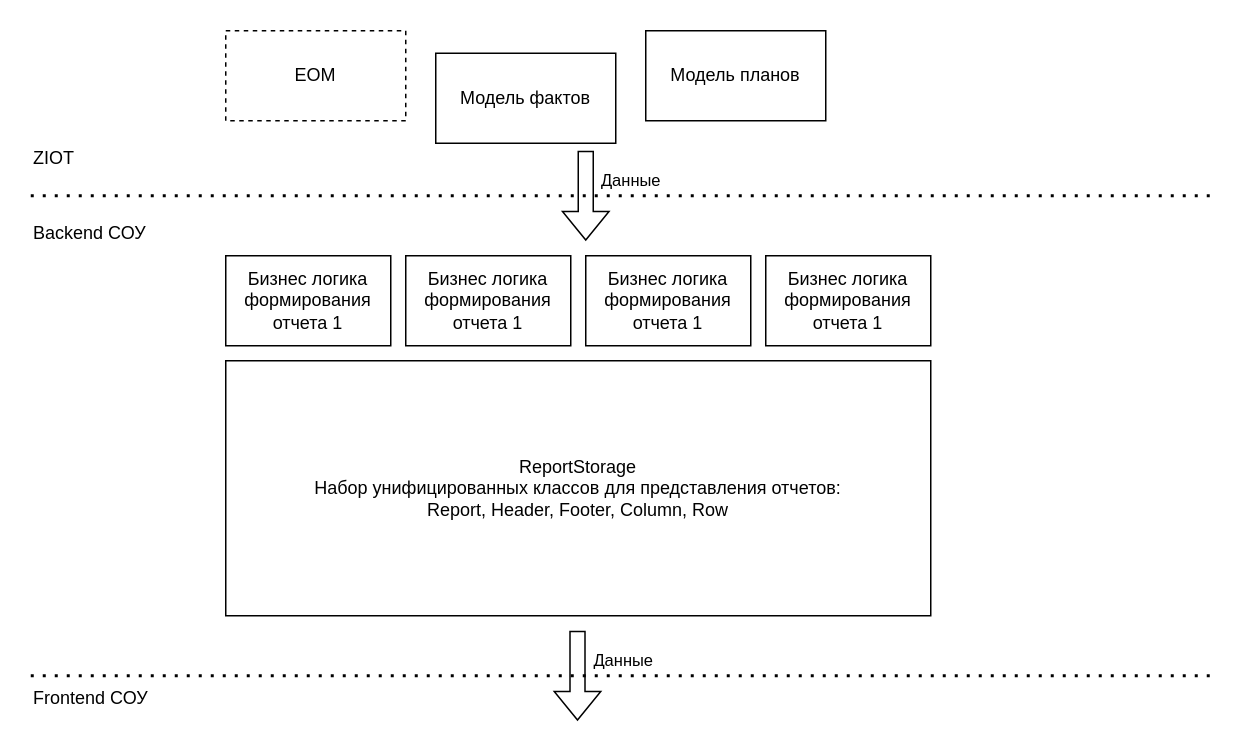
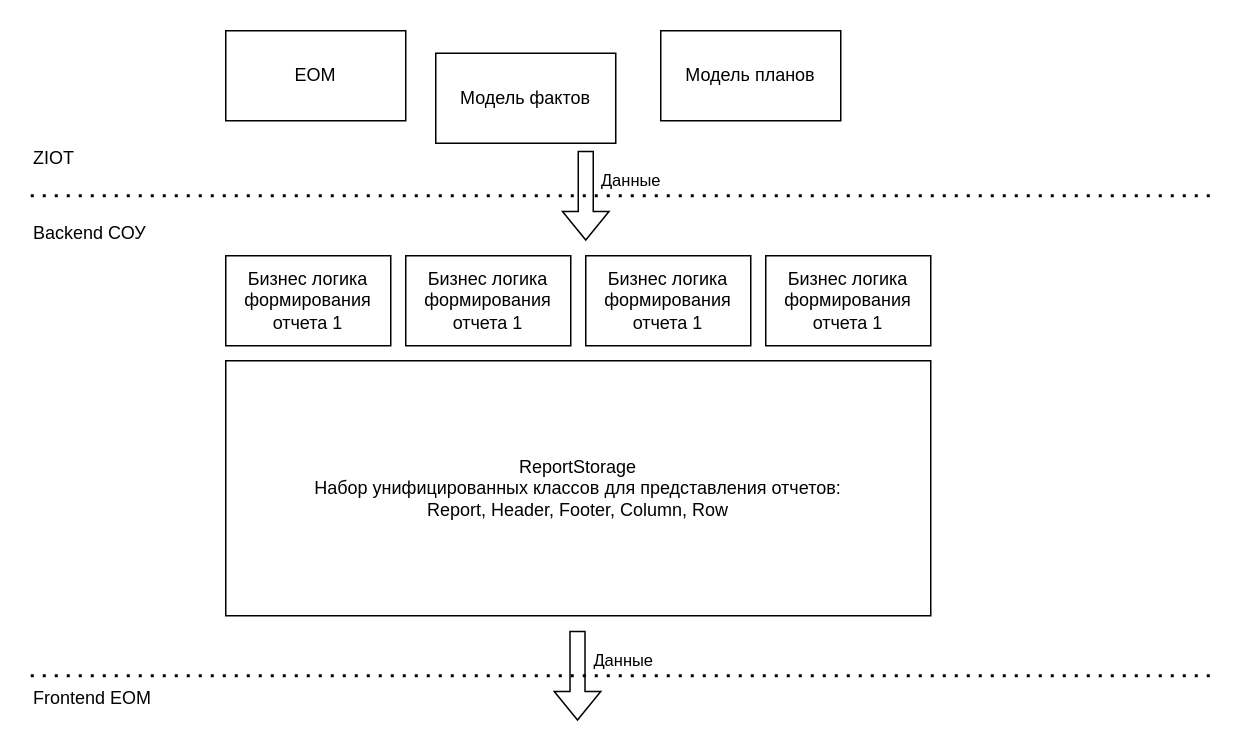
(316, 76) -> (316, 76)
(736, 76) -> (751, 76)
(92, 698) -> (92, 698)
